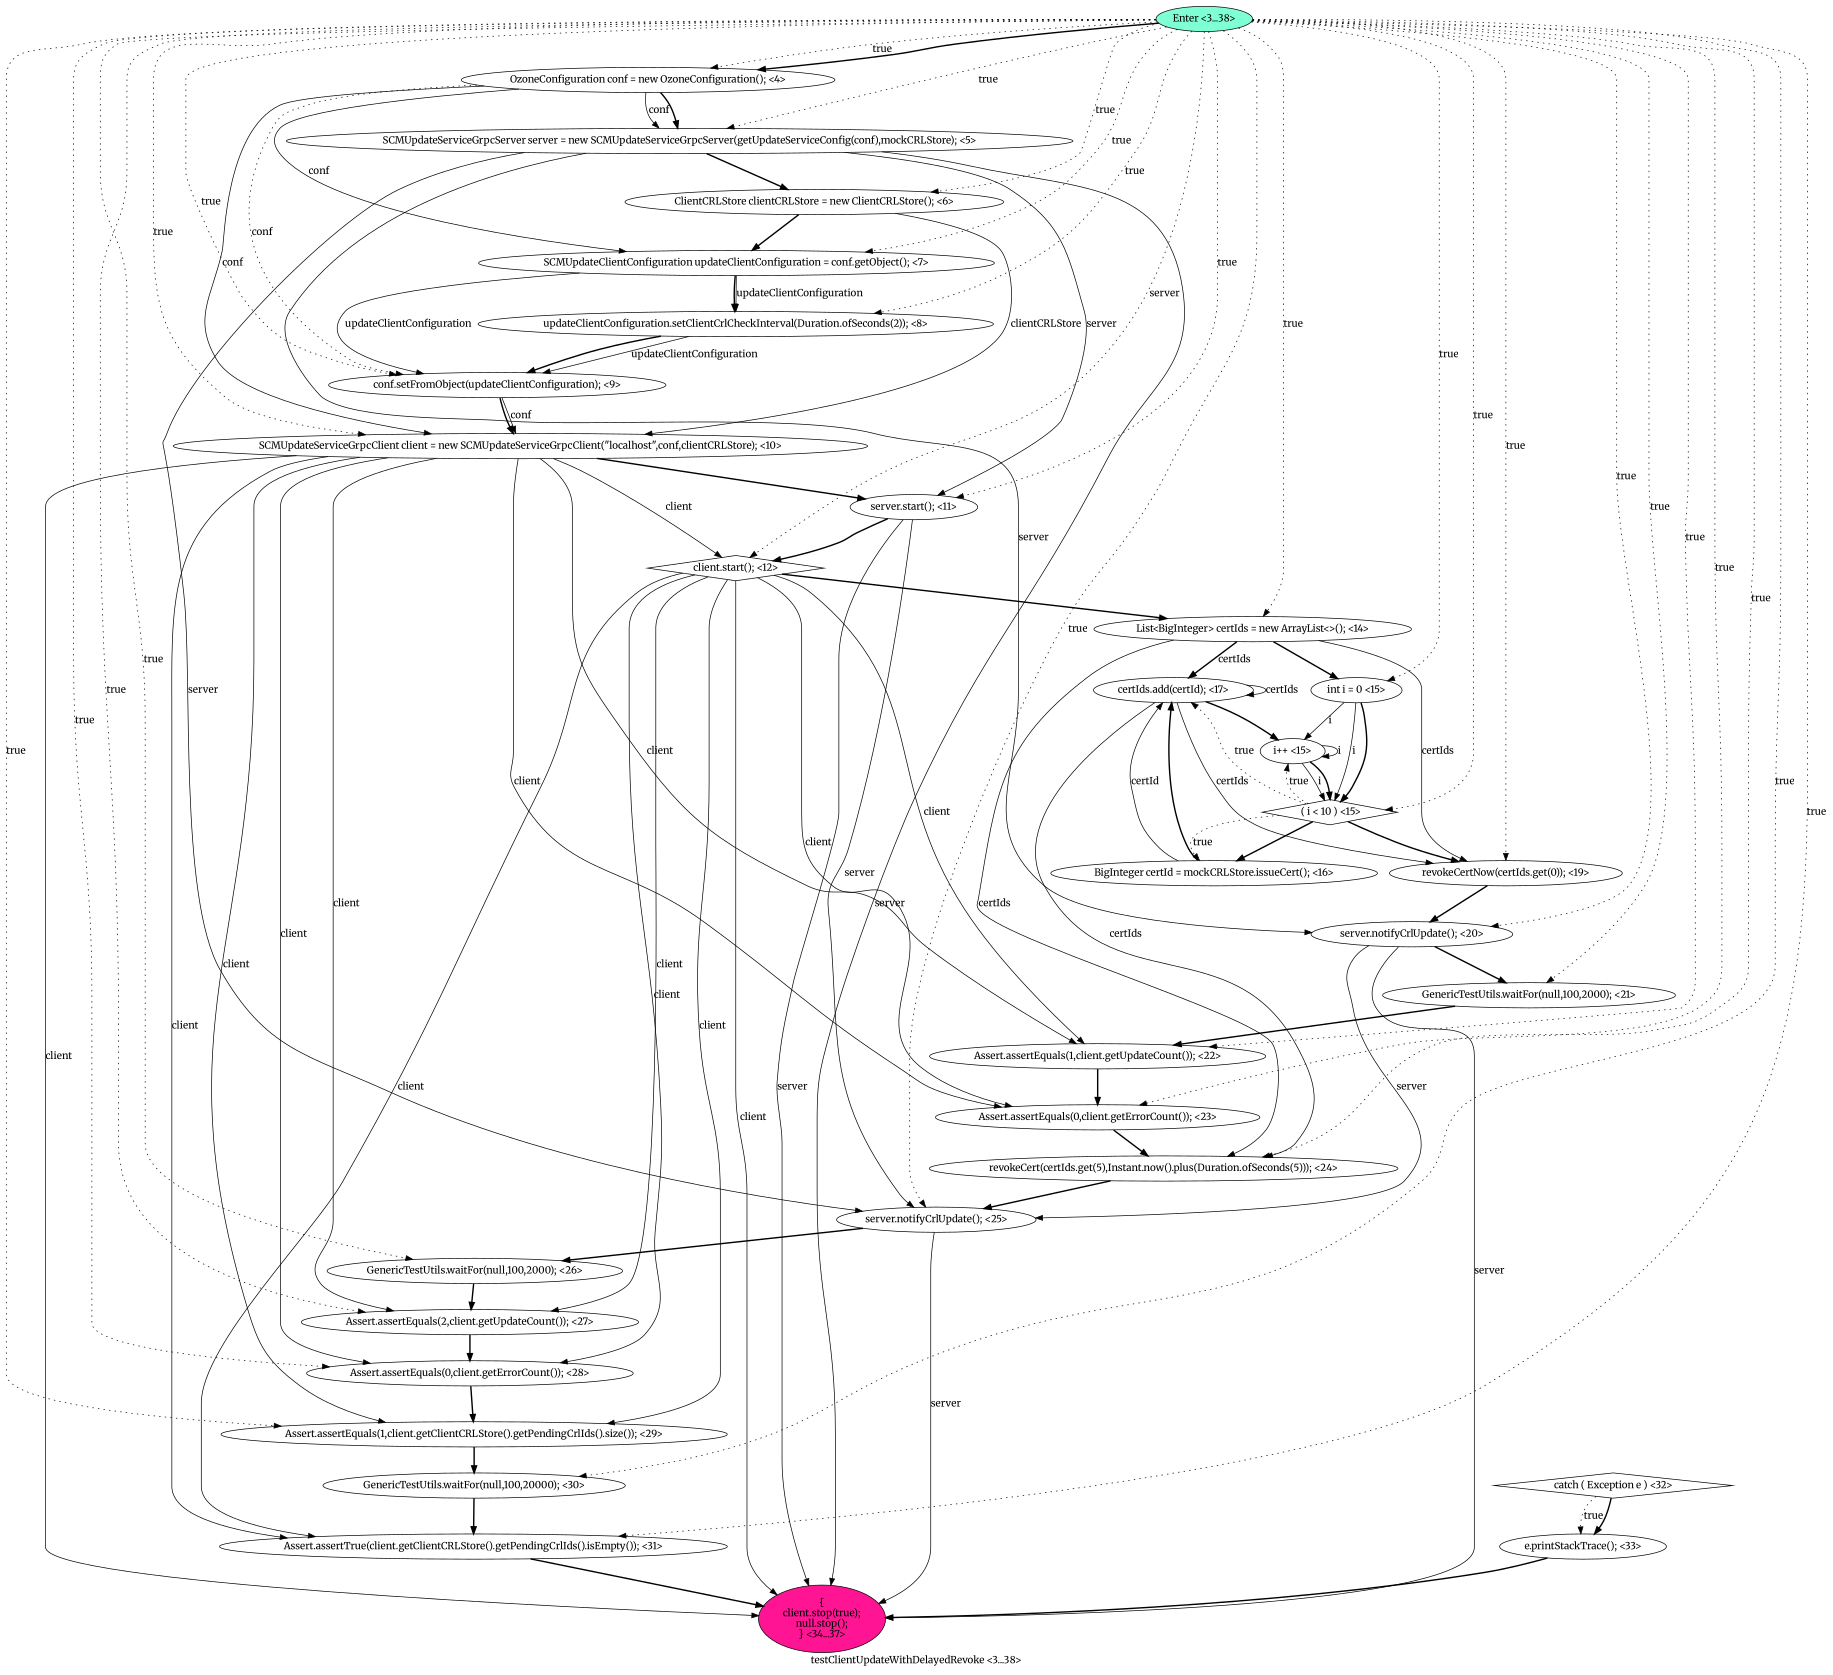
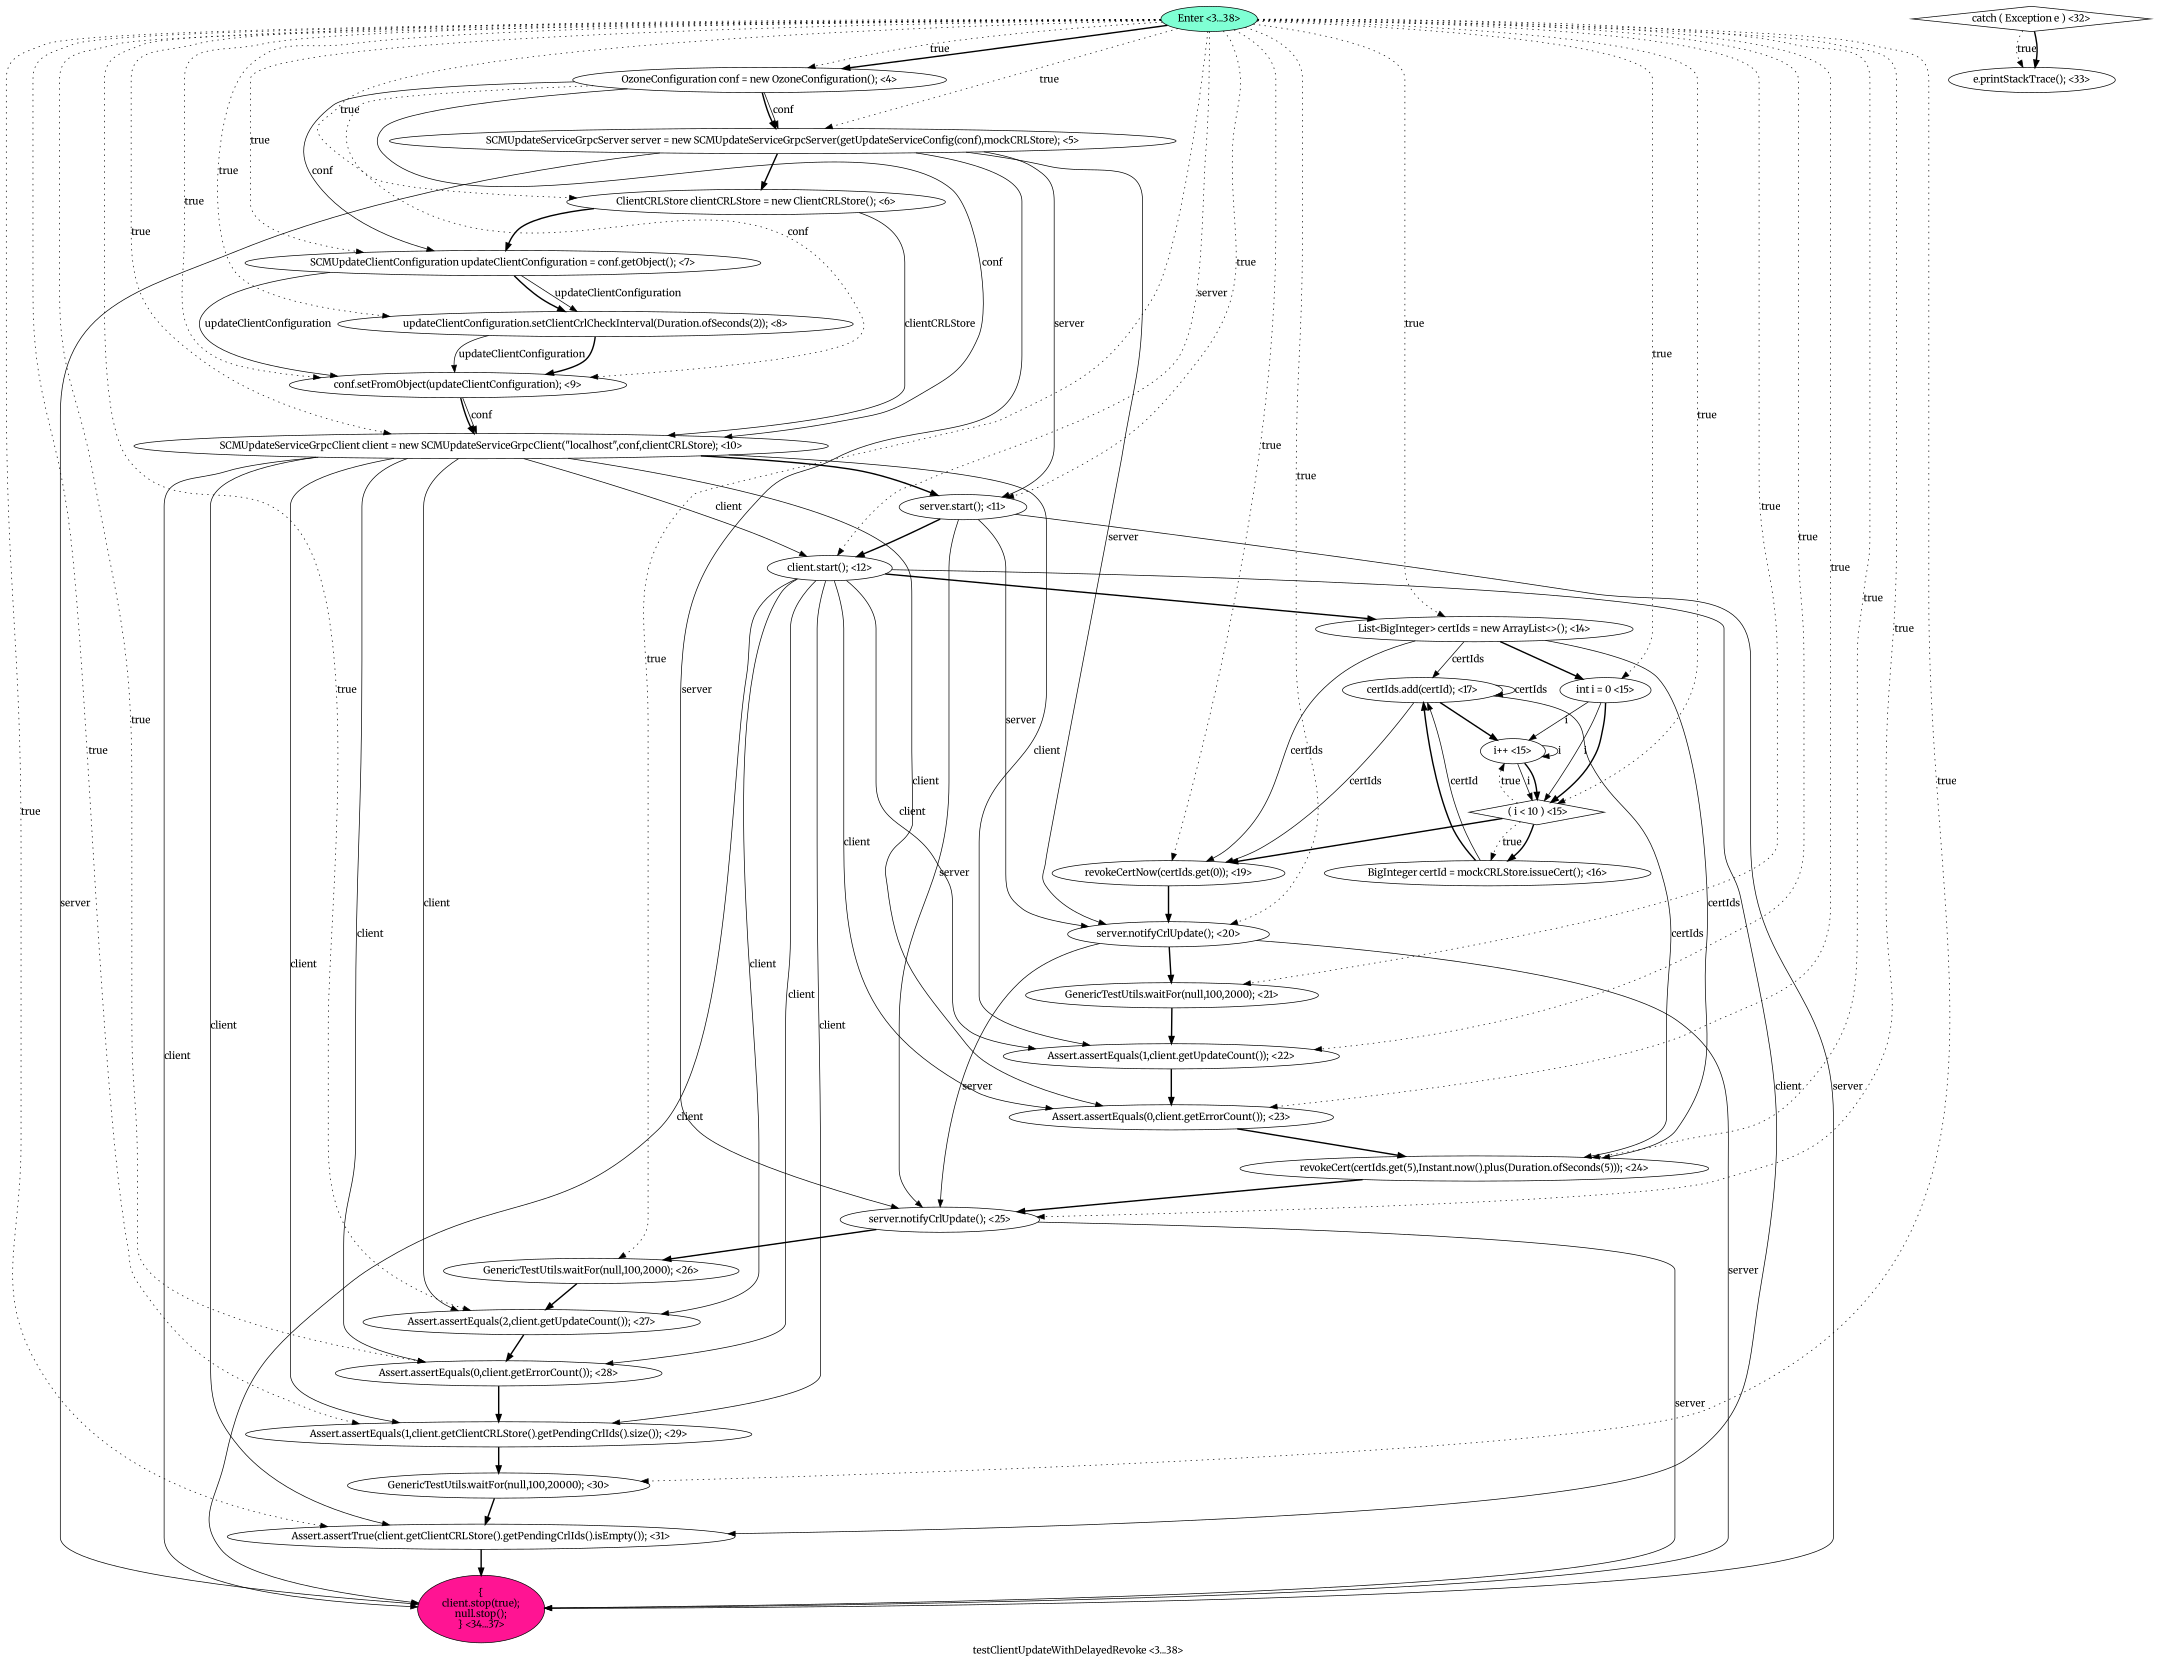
(736, 568) -> (830, 568)
(1216, 658) -> (1451, 657)
none -> (1006, 743)
(1240, 768) -> none
(1222, 1602) -> none
